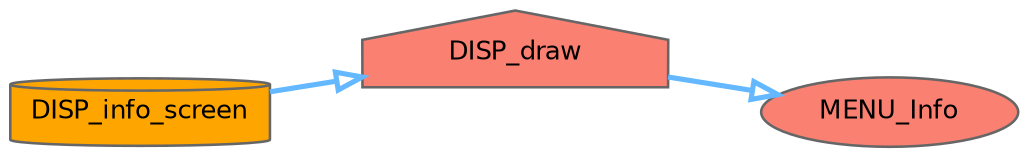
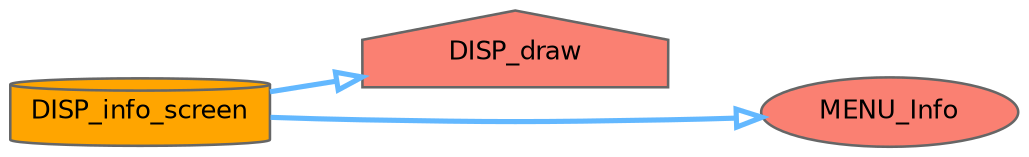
(710, 84) -> (503, 122)
